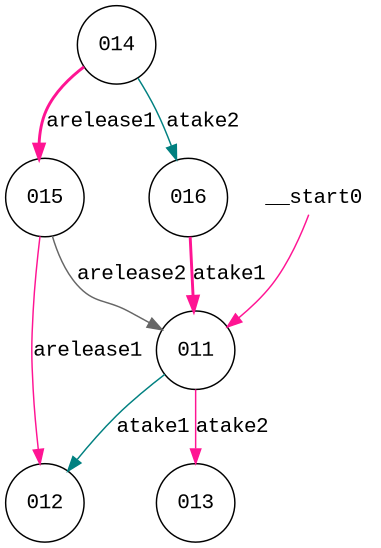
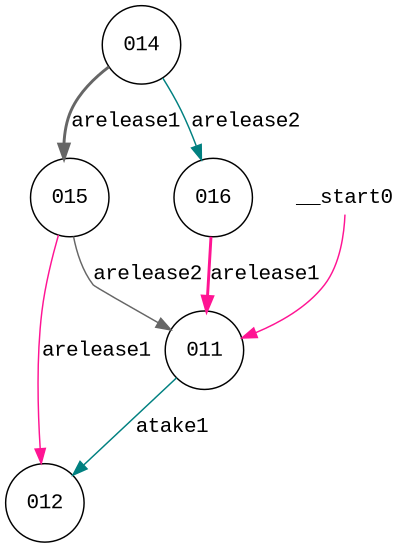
(52, 100) -> (77, 100)
(203, 121) -> (246, 121)
(229, 274) -> (265, 274)
(196, 503) -> none
